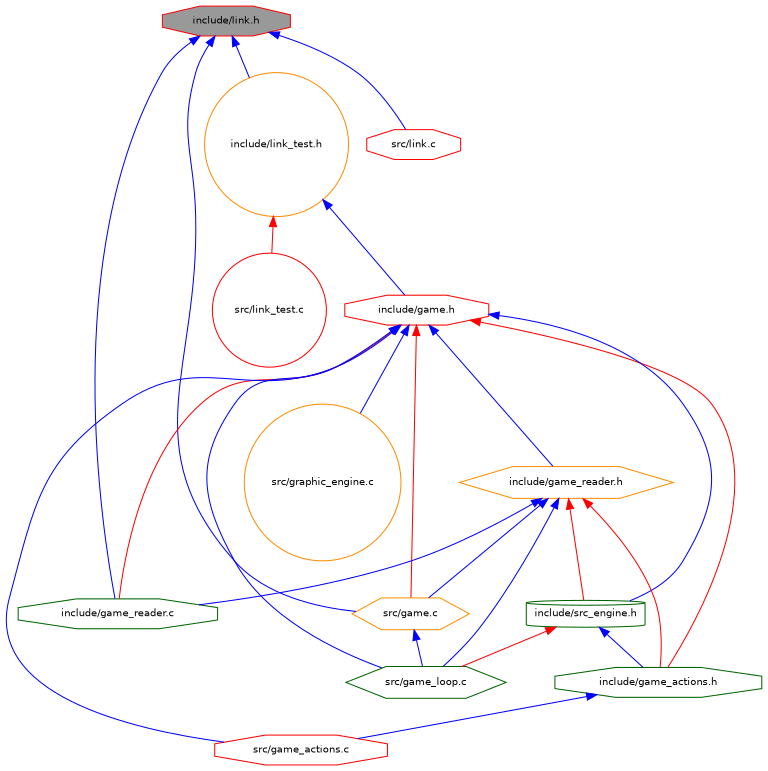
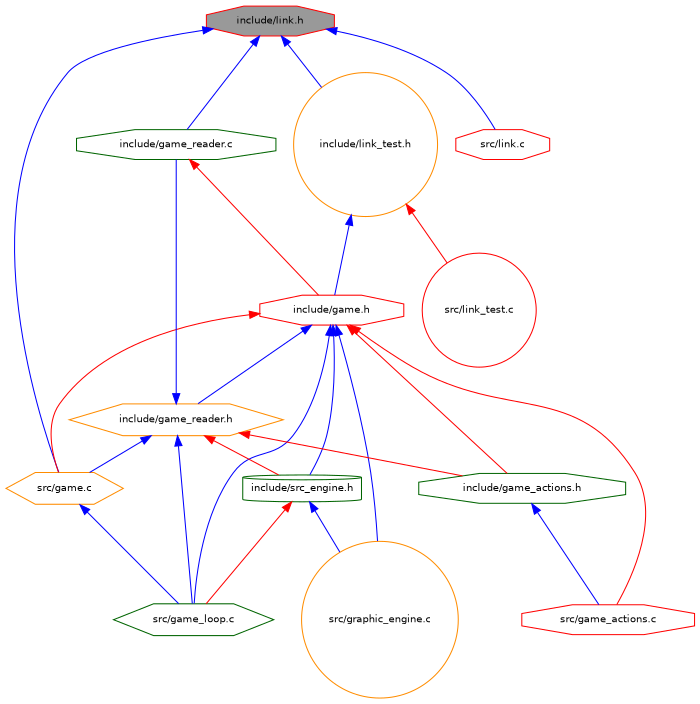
(199, 406) -> (258, 231)
(44, 489) -> (568, 415)
(625, 651) -> (327, 531)
